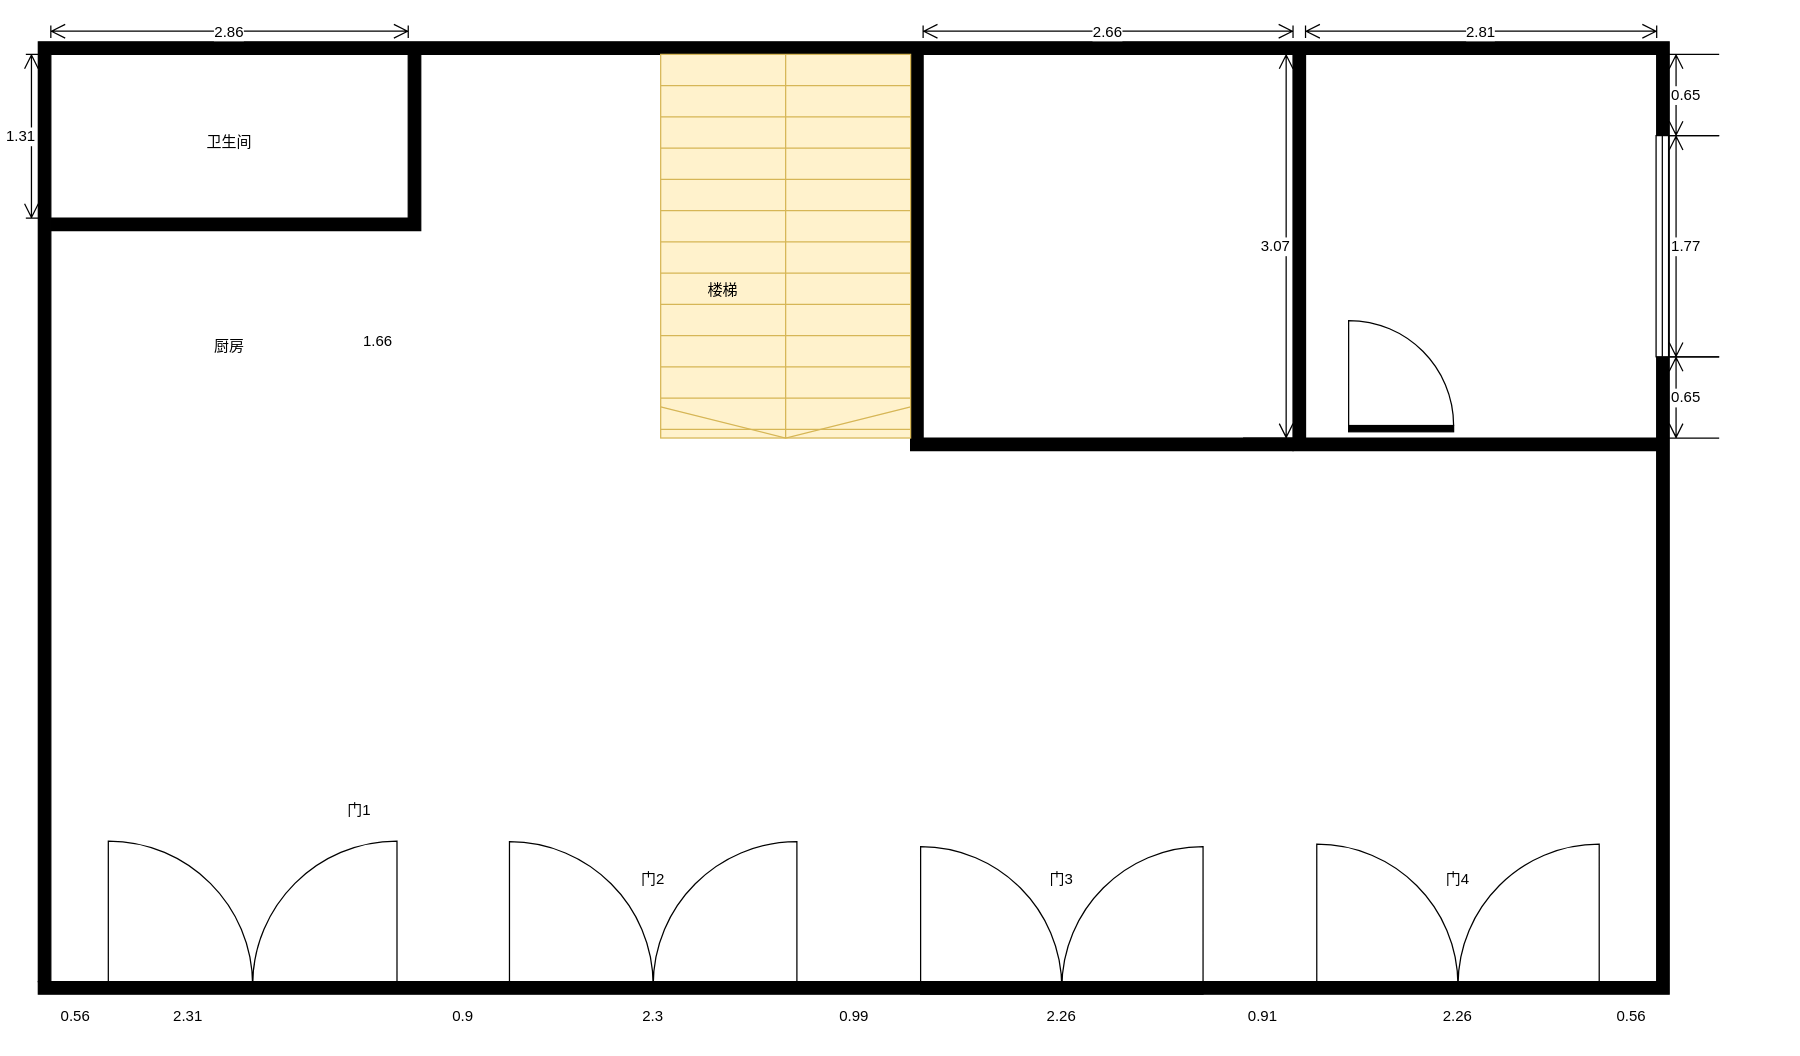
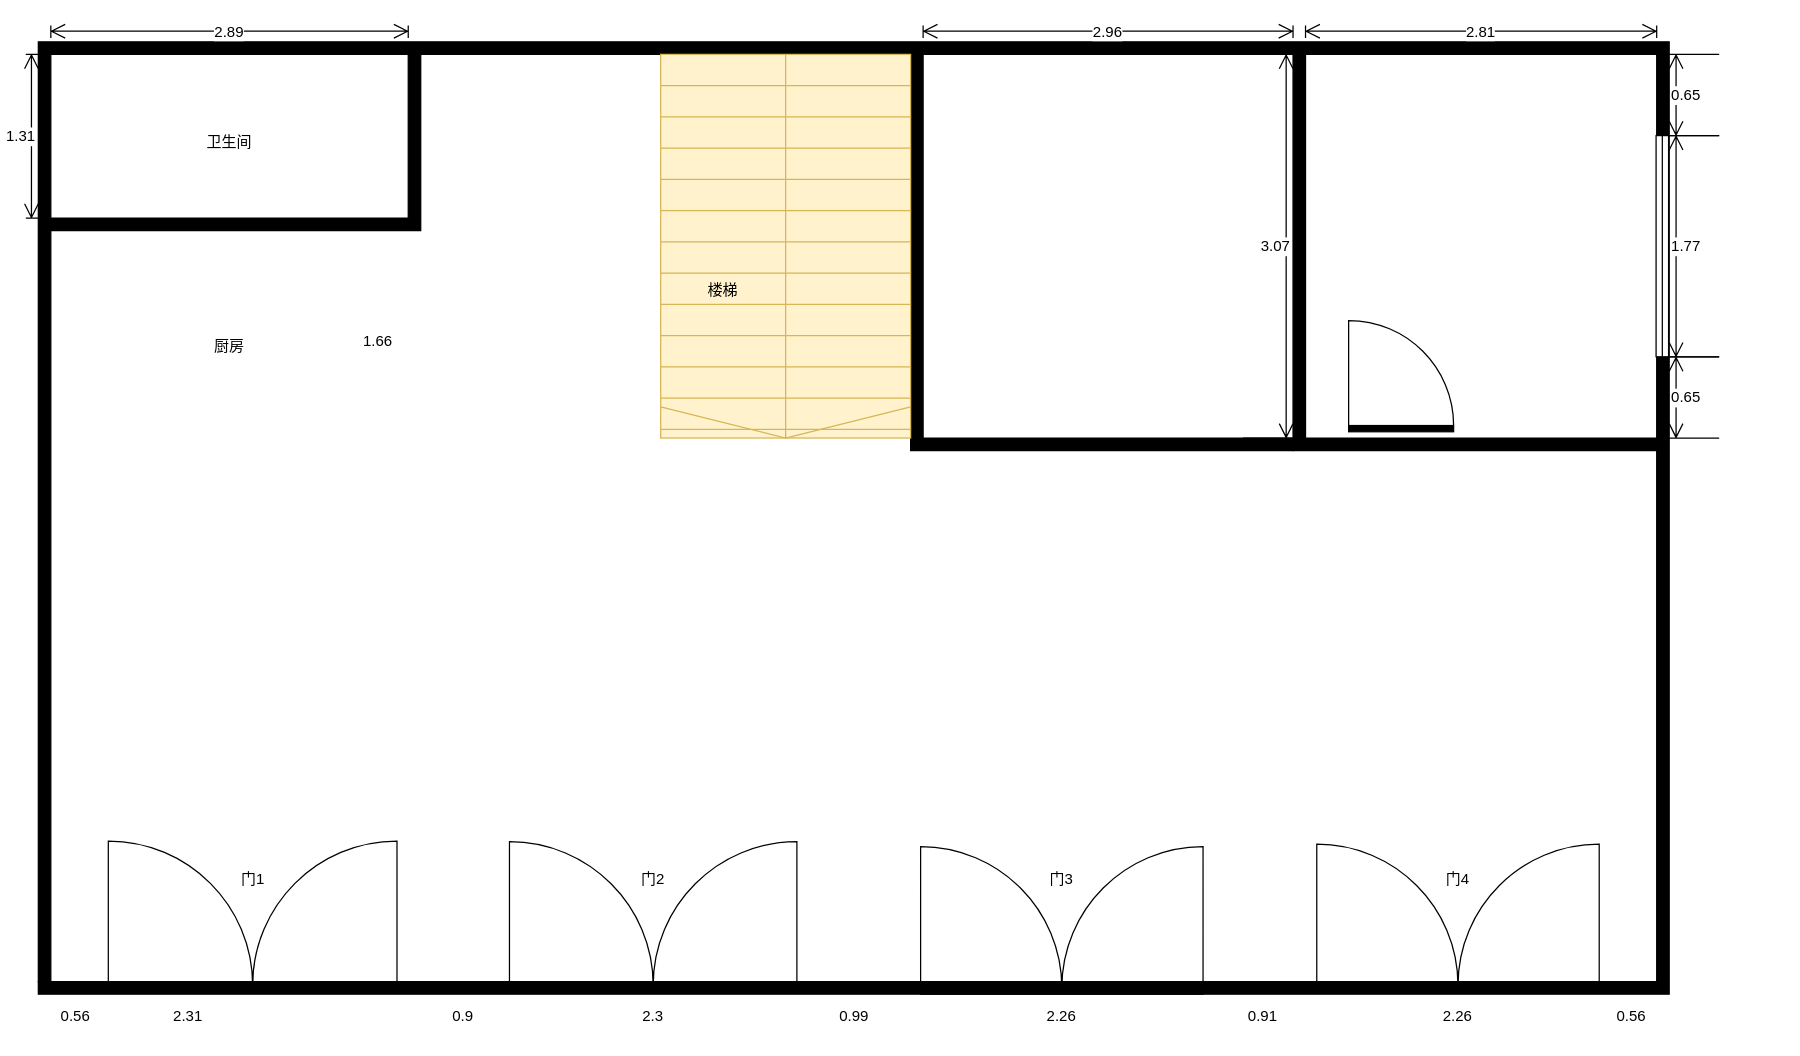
(229, 32) -> (229, 32)
(1108, 32) -> (1108, 32)
(359, 811) -> (253, 879)
